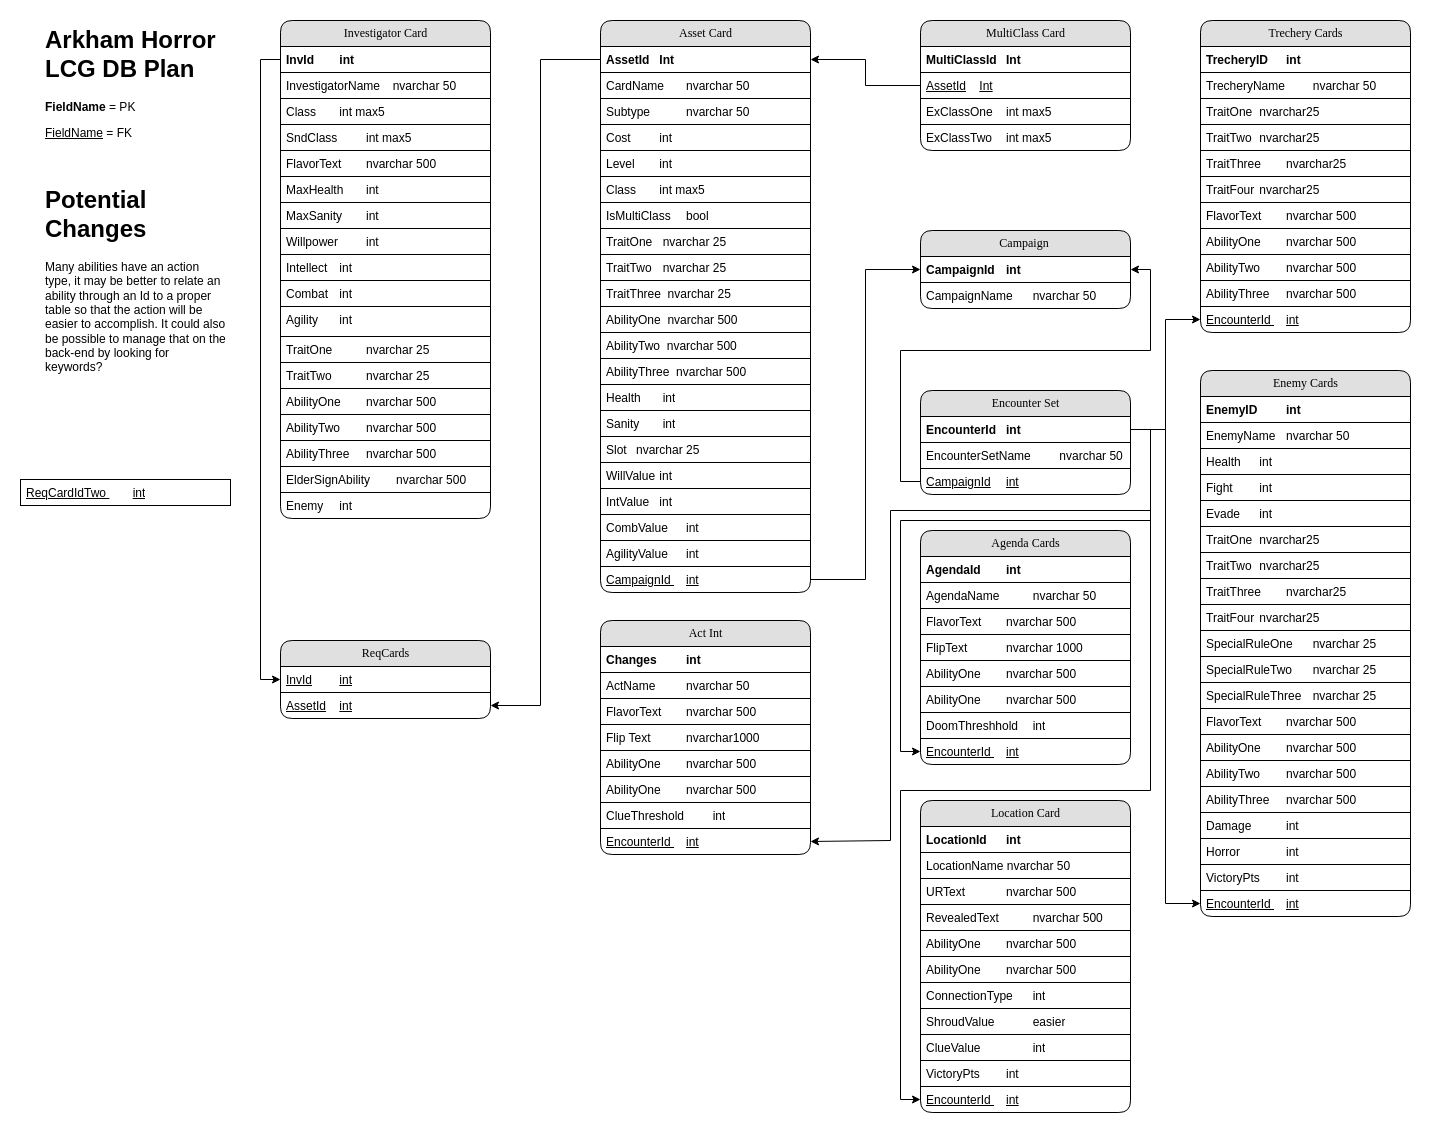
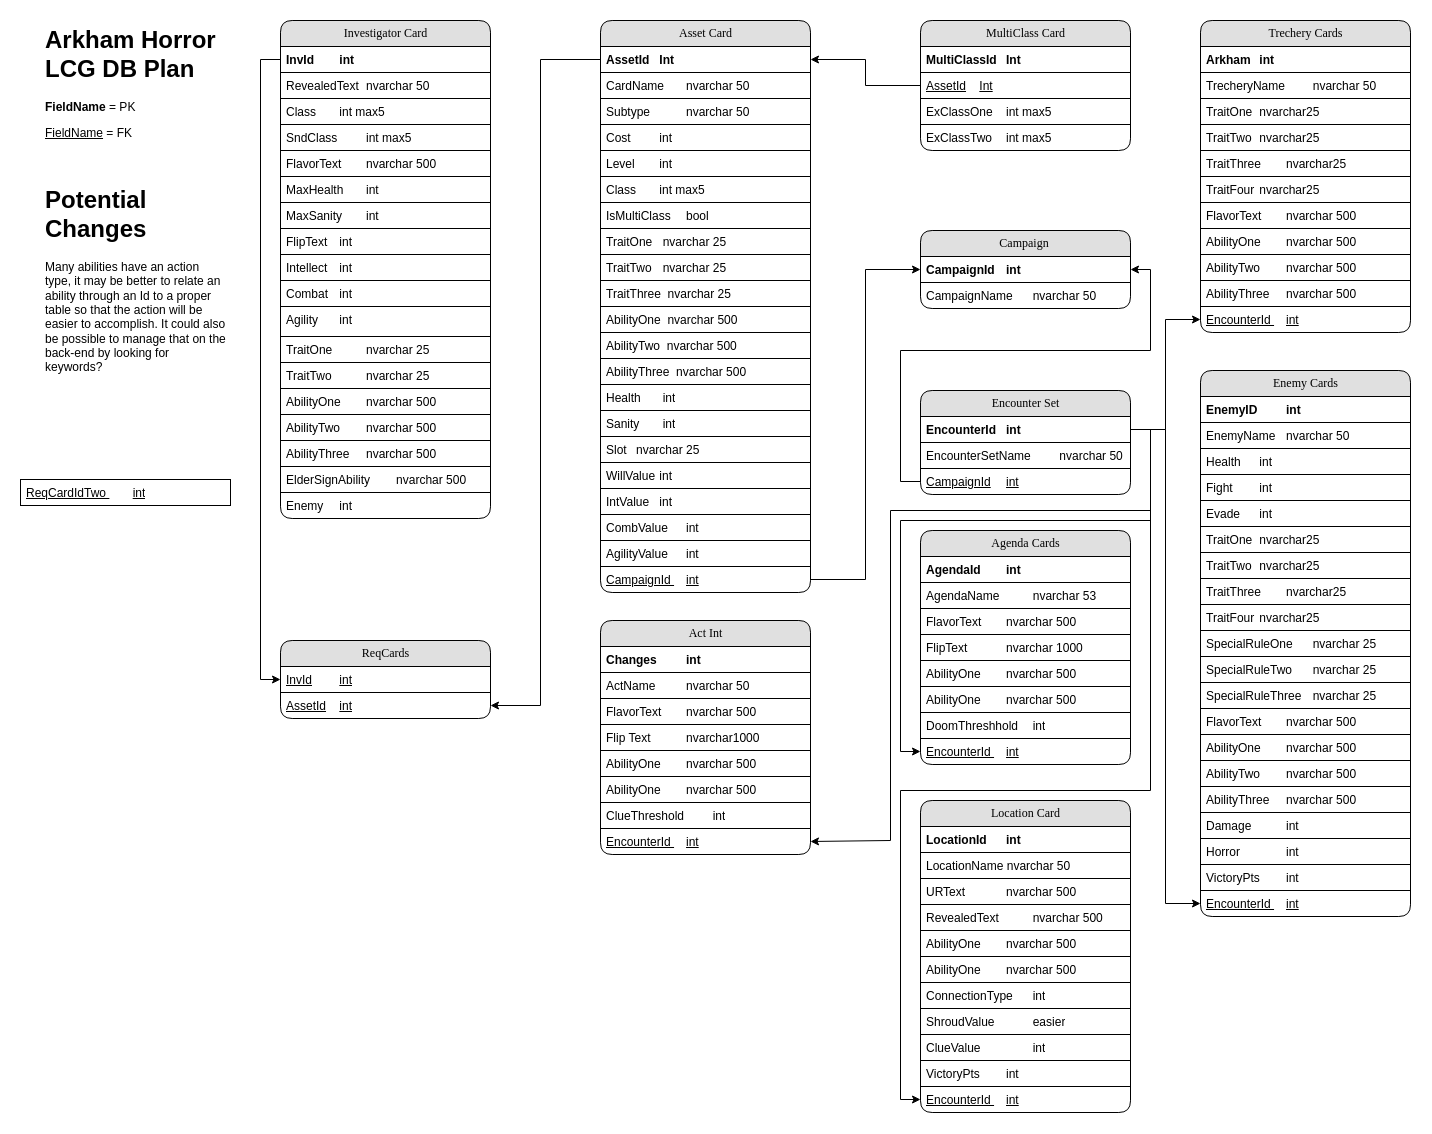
(1252, 61) -> (1239, 61)
(377, 87) -> (364, 87)
(324, 243) -> (322, 243)
(1002, 597) -> (1002, 597)
